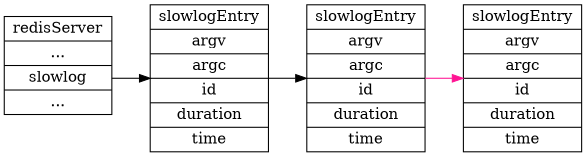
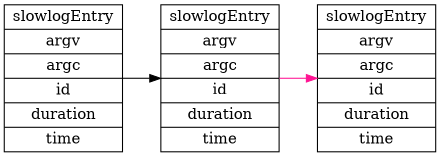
(58, 66) -> none
